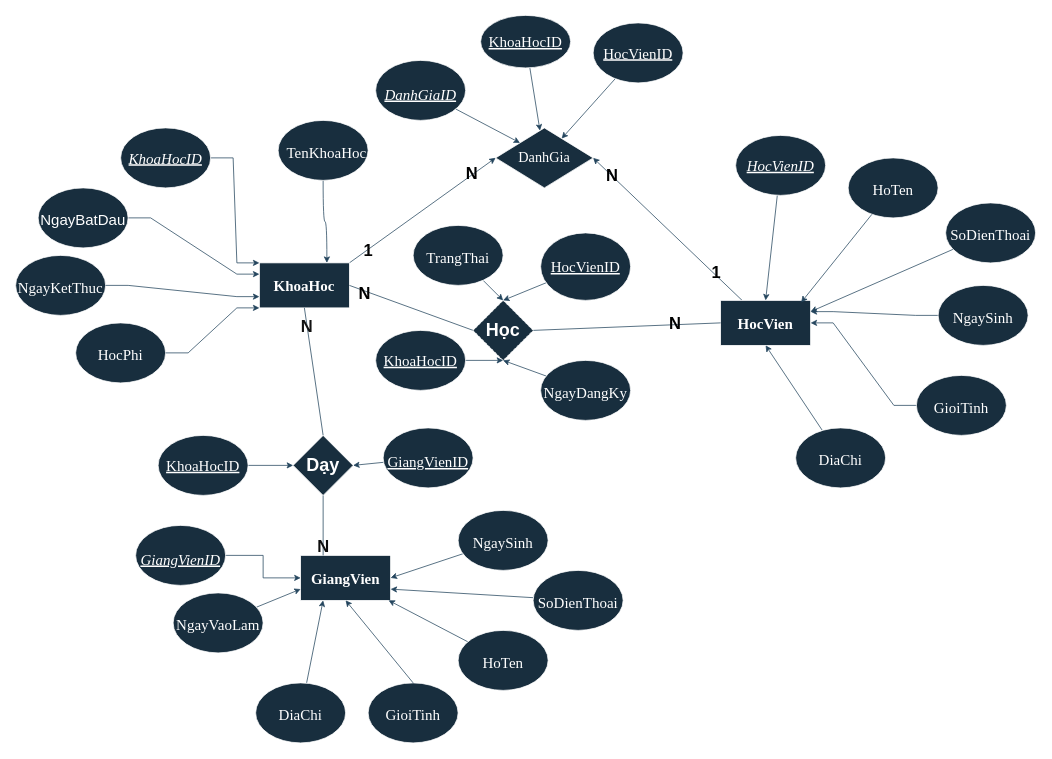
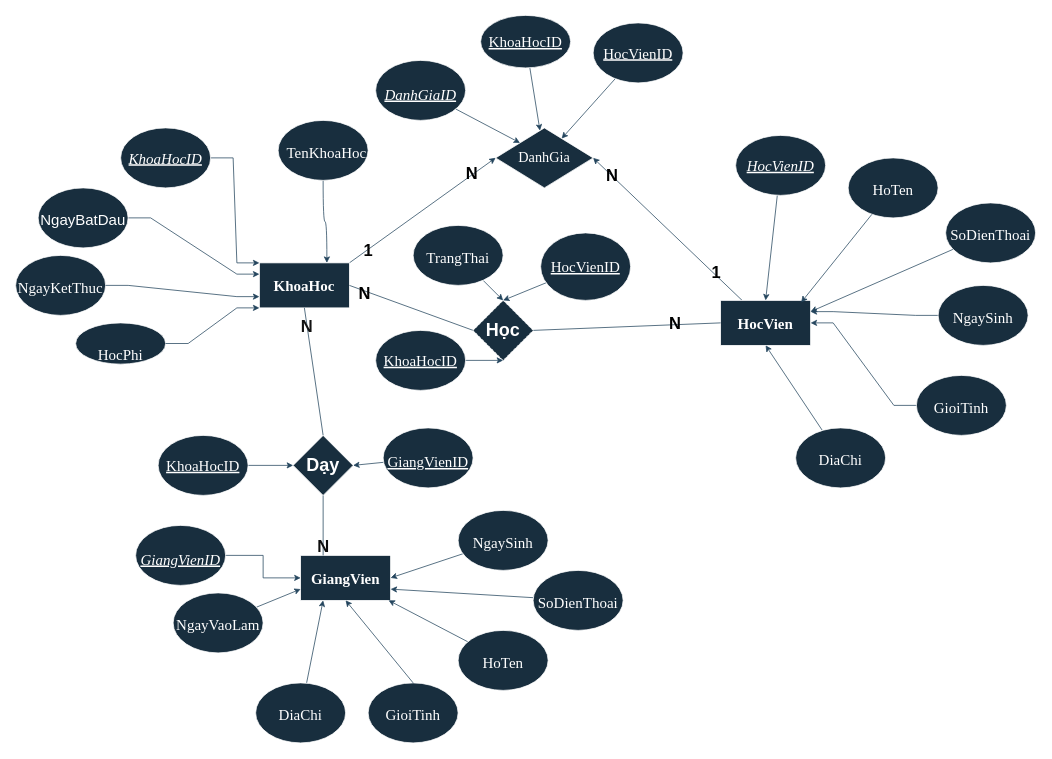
(120, 353) -> (120, 344)
(527, 369) -> none
(585, 390) -> none
